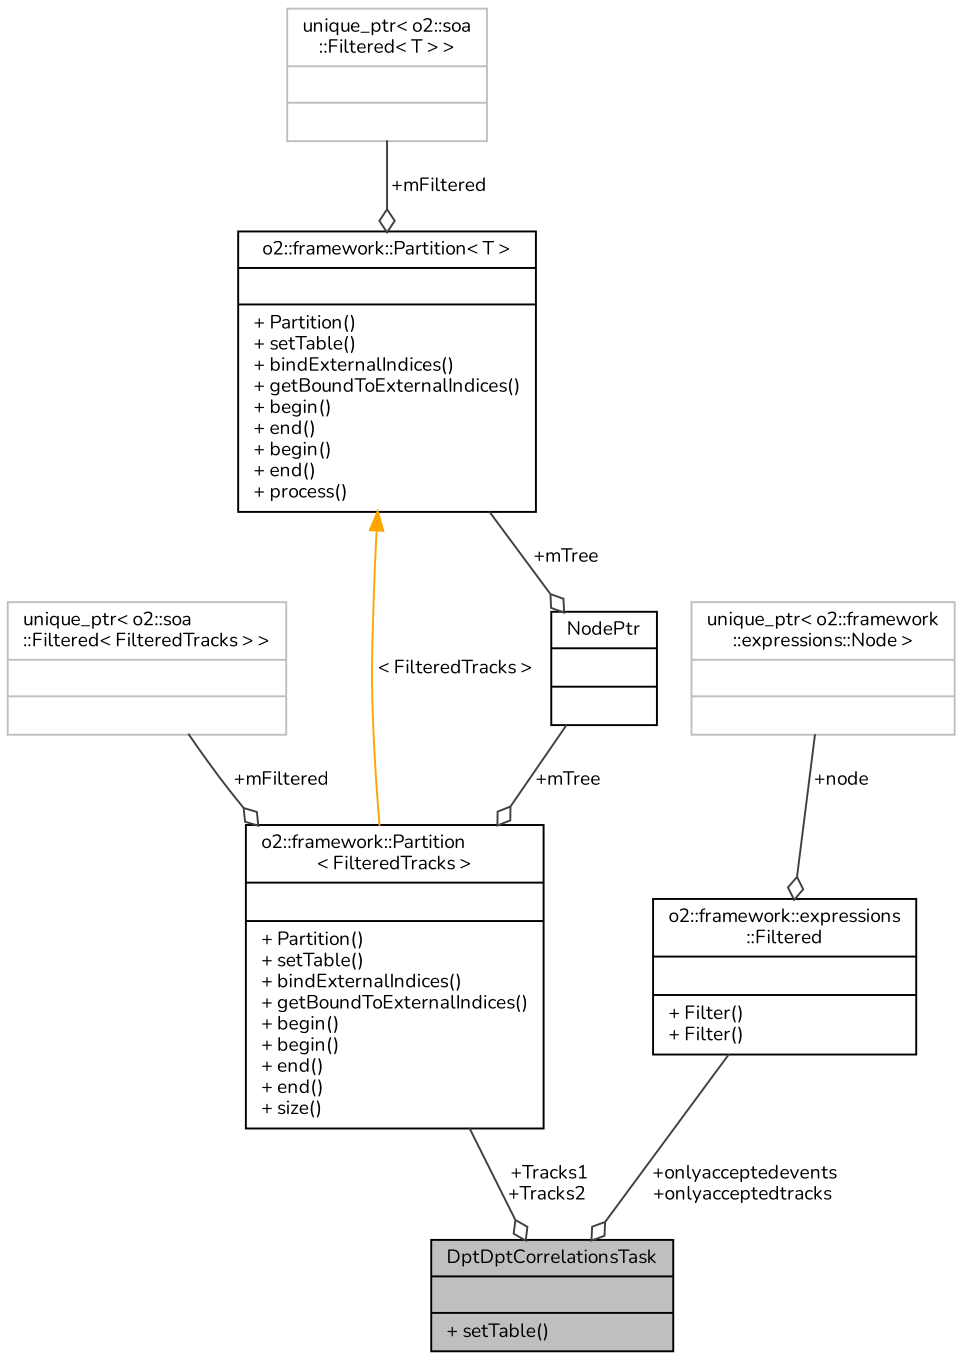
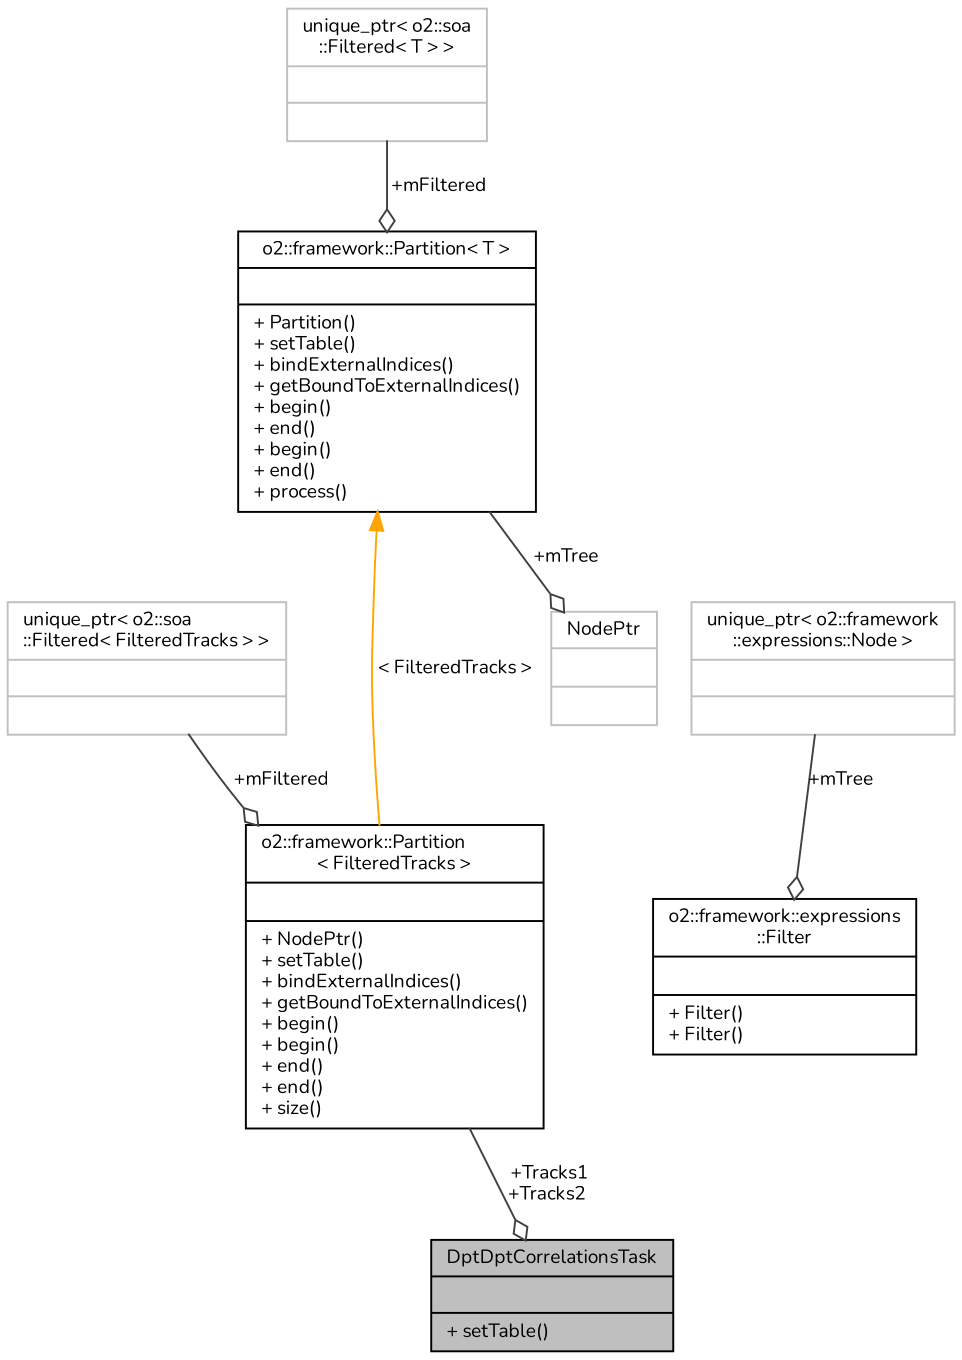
(604, 668) -> (604, 668)
(539, 765) -> none
(839, 780) -> (839, 780)
(785, 937) -> (785, 937)
(313, 939) -> (313, 939)
(667, 1138) -> none
